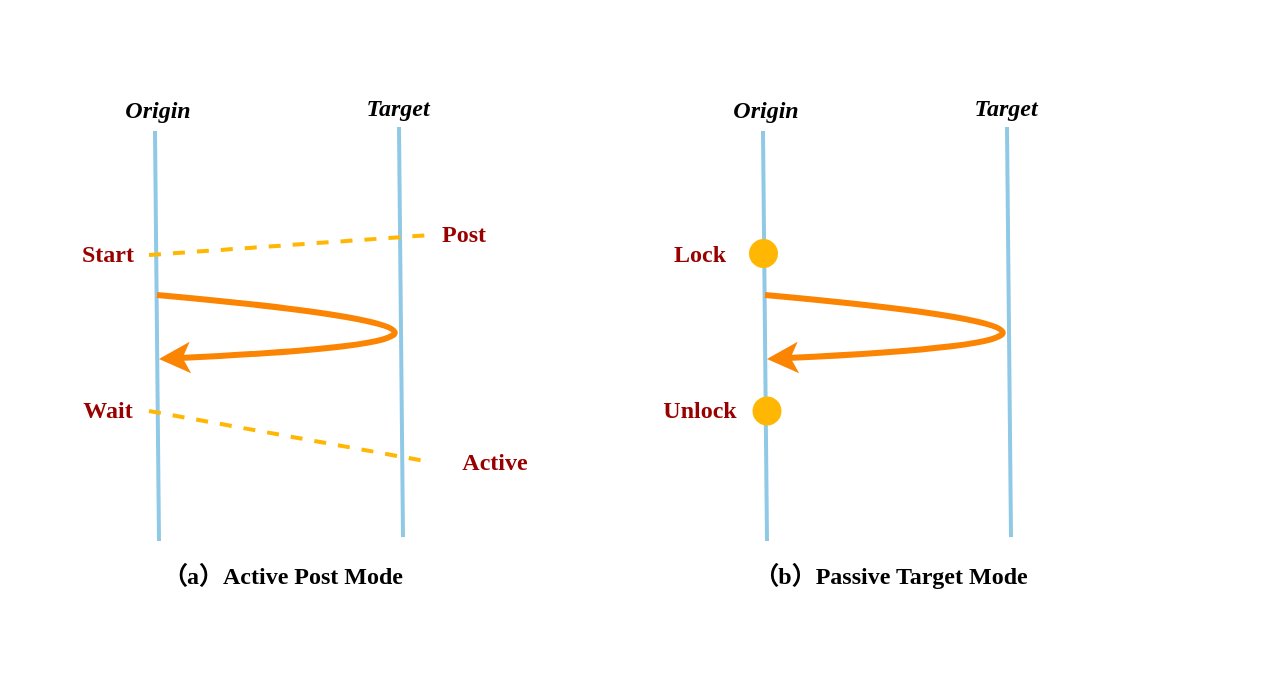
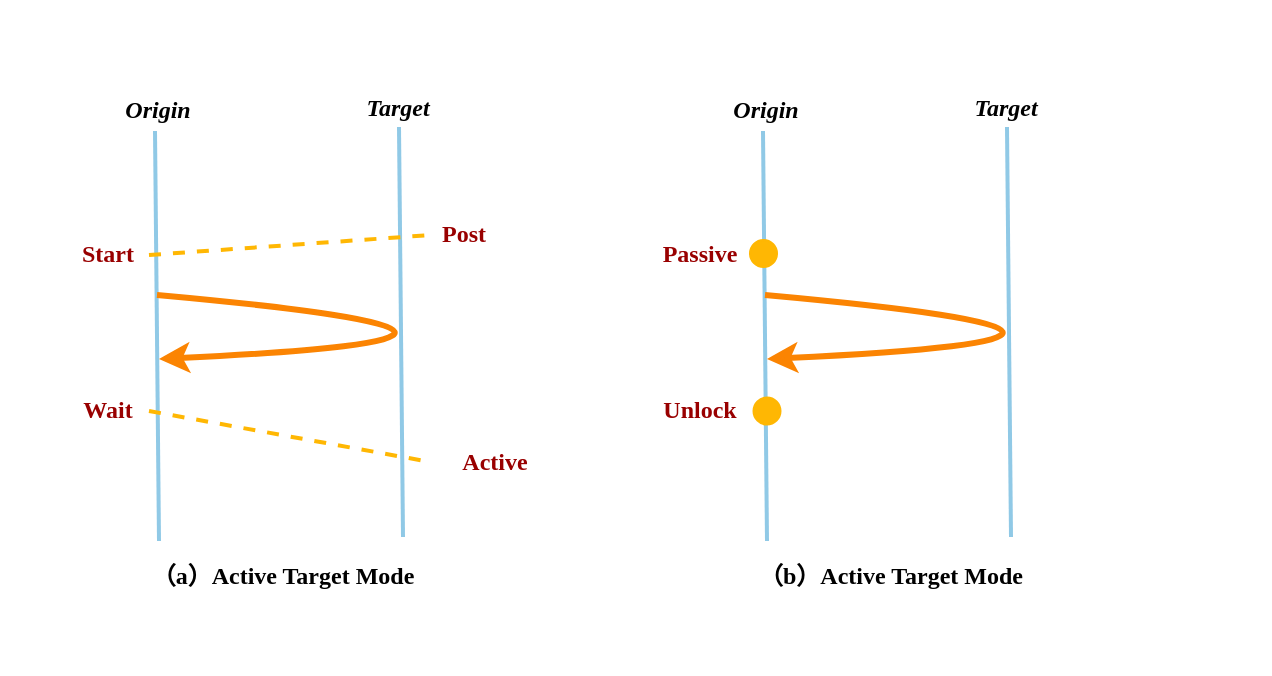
(701, 255) -> (701, 255)
(284, 577) -> (284, 577)
(892, 577) -> (892, 577)
